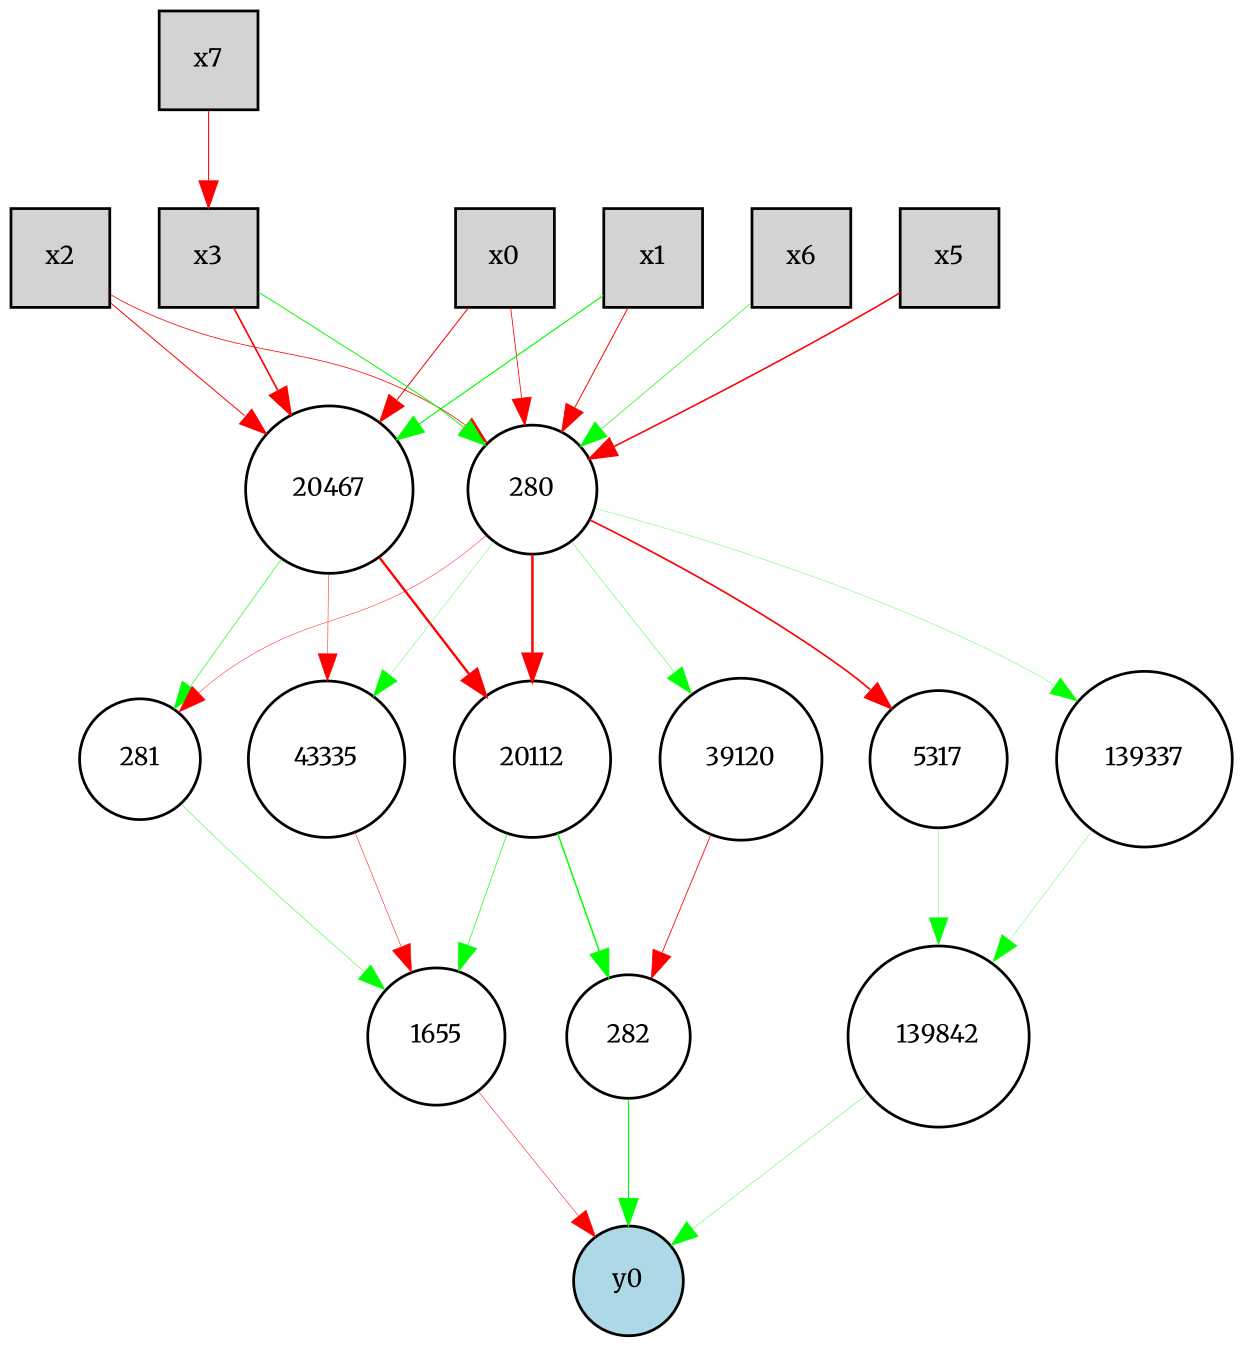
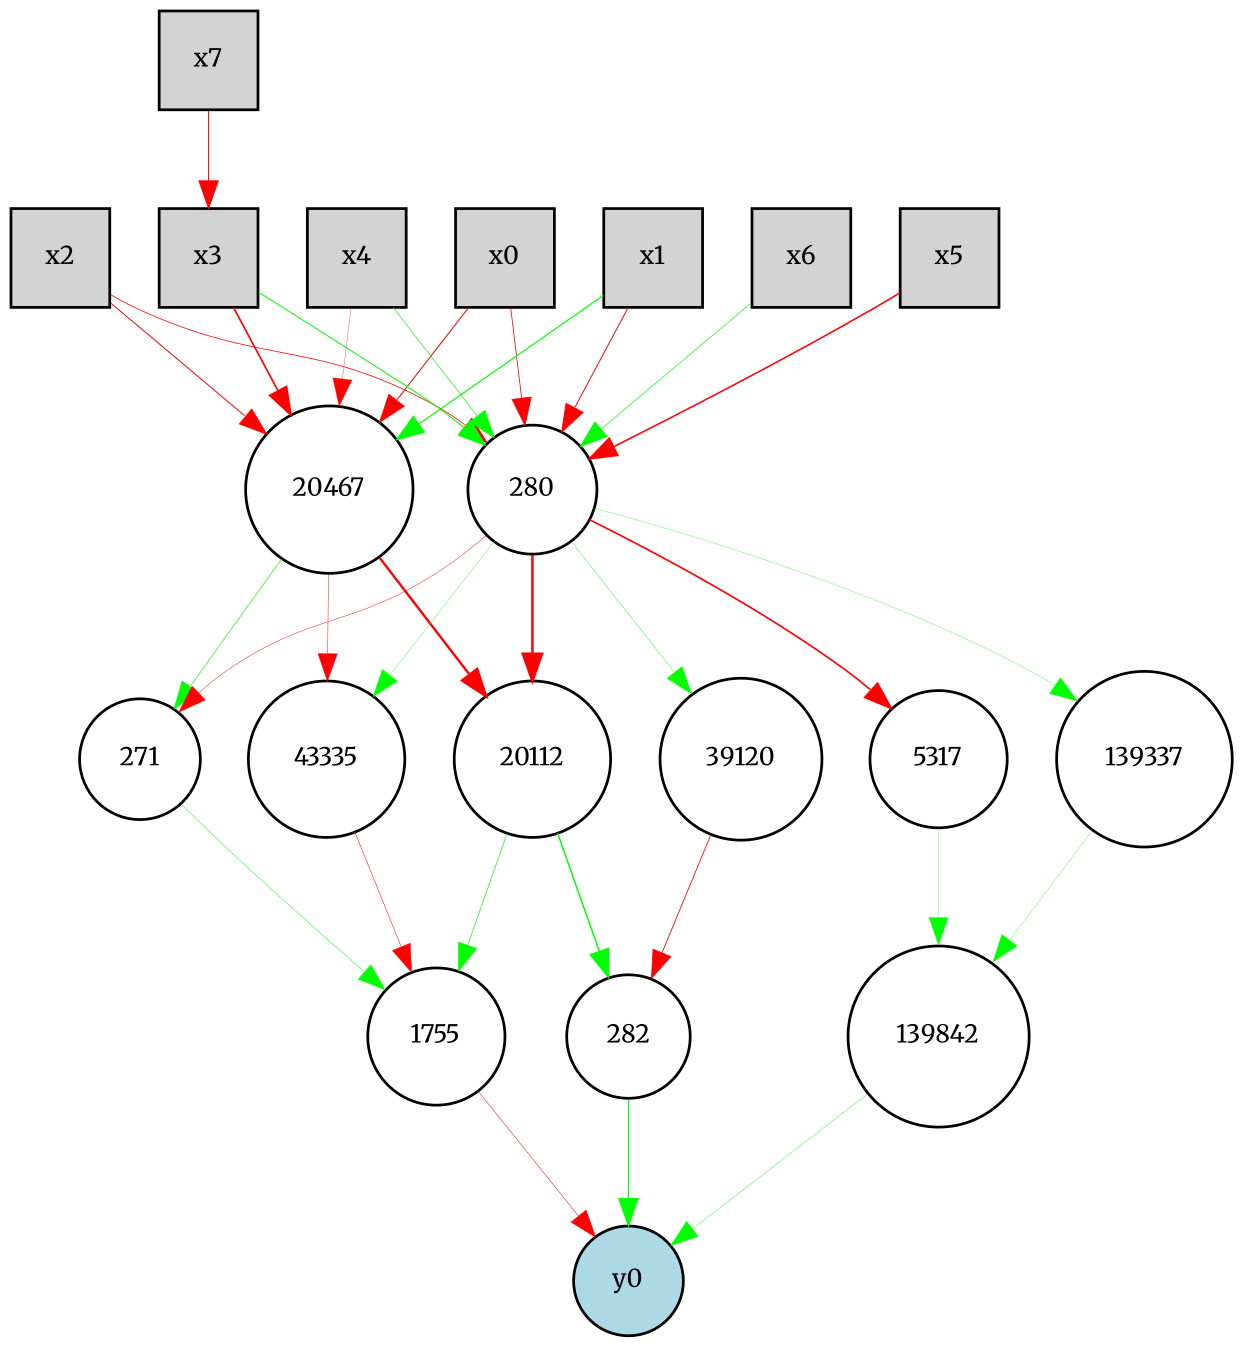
none -> (357, 258)
(140, 759) -> (140, 759)
(436, 1037) -> (436, 1037)
